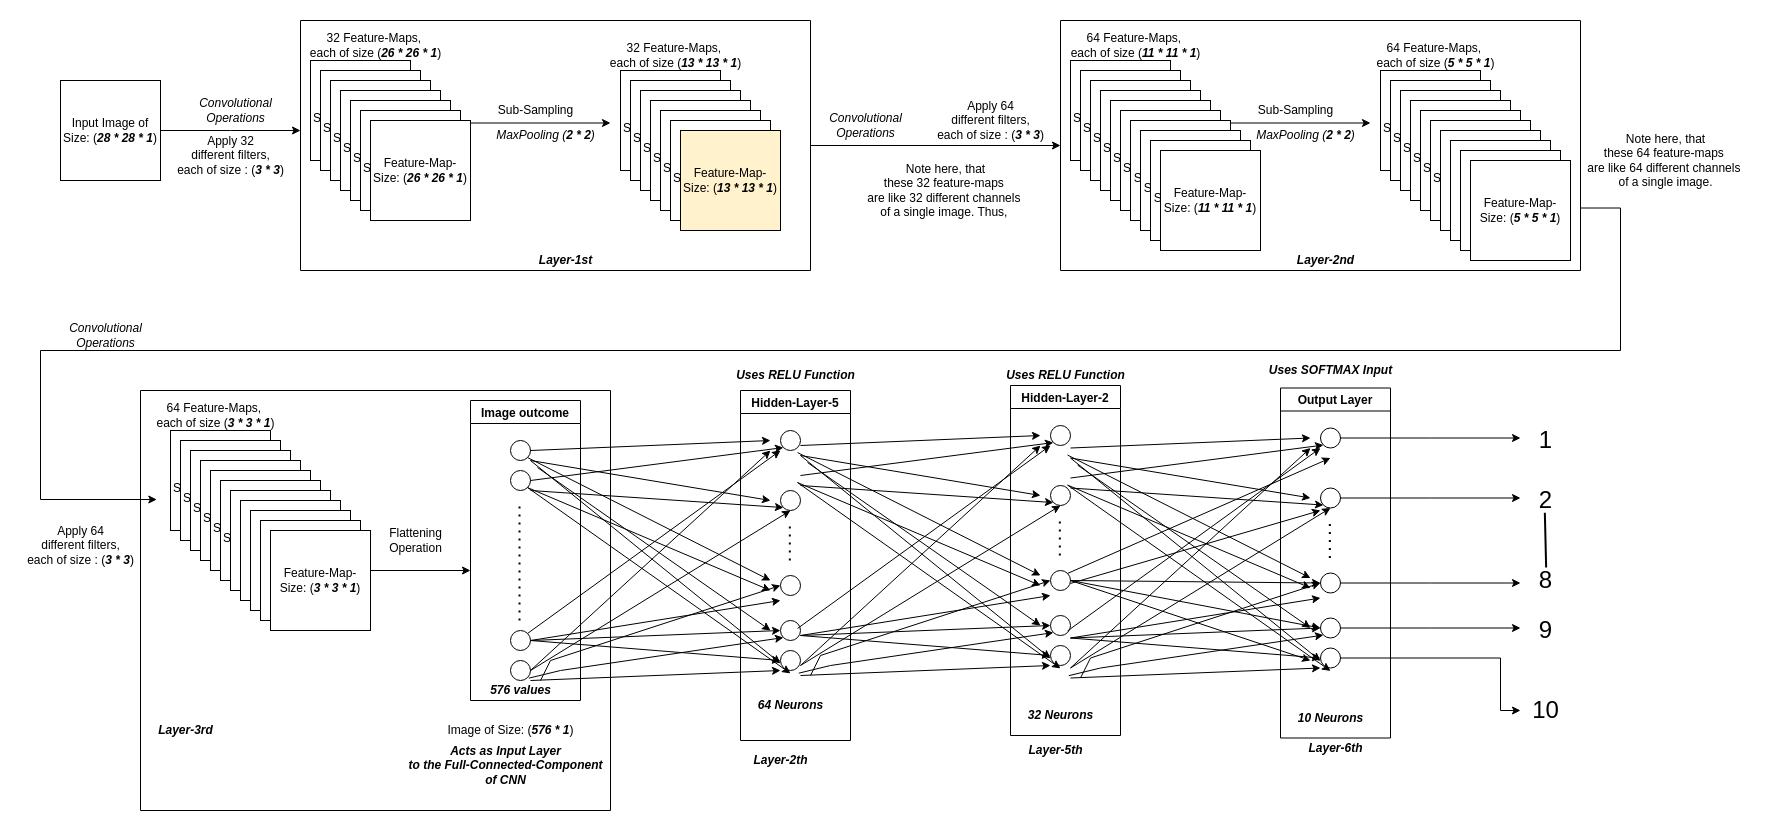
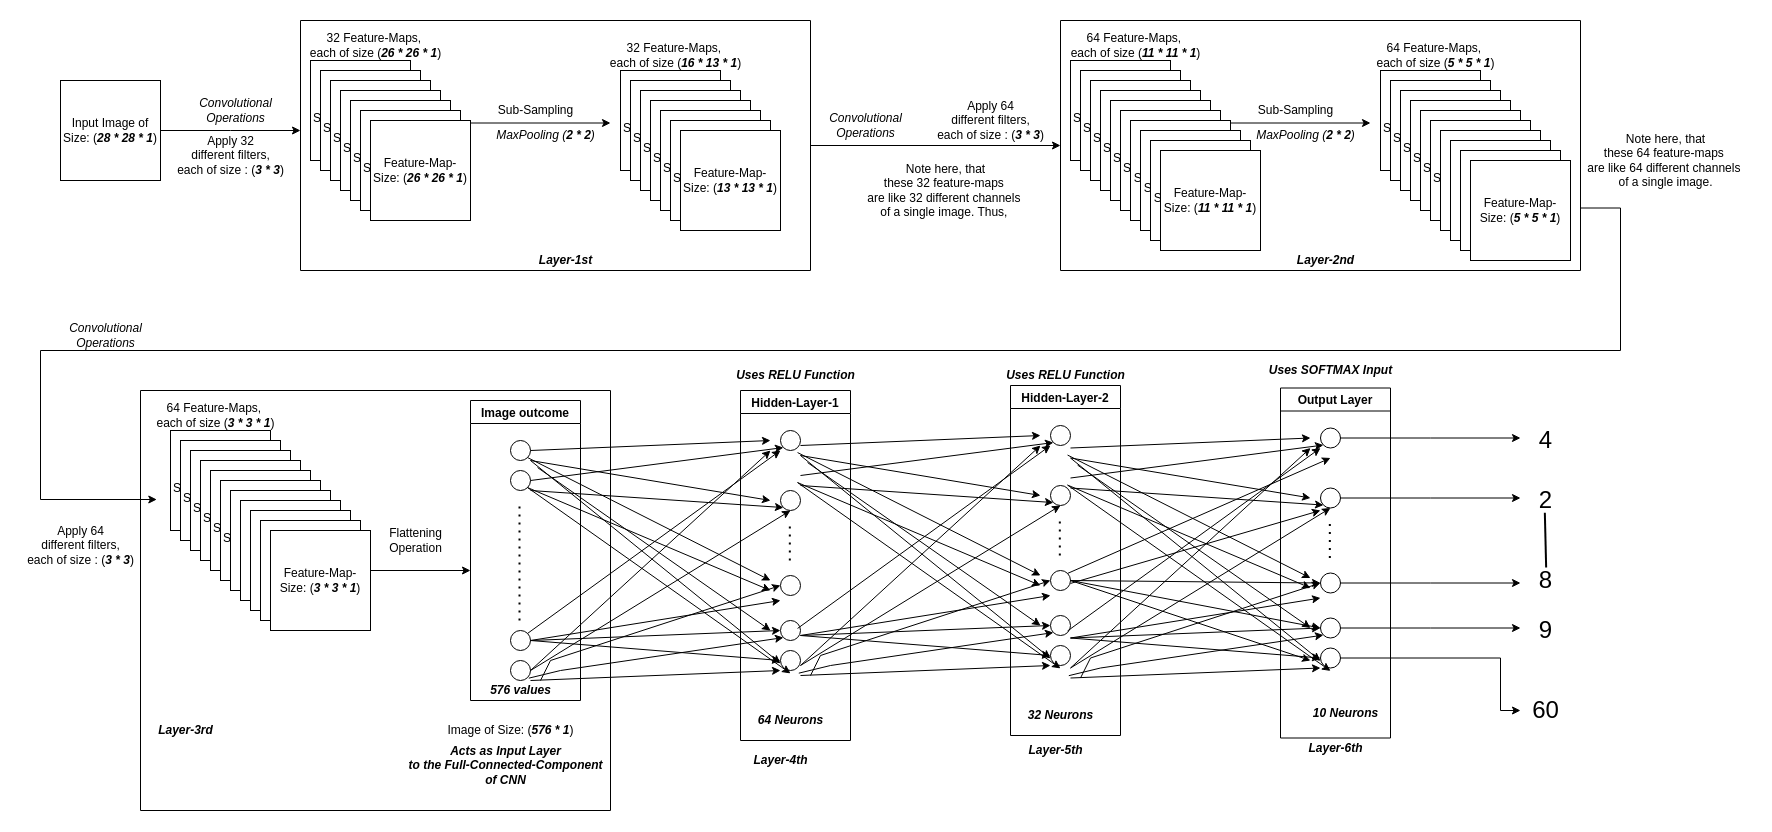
(676, 56) -> (676, 56)
(731, 181) -> (731, 181)
(795, 403) -> (795, 403)
(1546, 441) -> (1546, 441)
(791, 706) -> (791, 721)
(1546, 711) -> (1546, 711)
(1331, 718) -> (1346, 713)
(781, 761) -> (781, 761)
